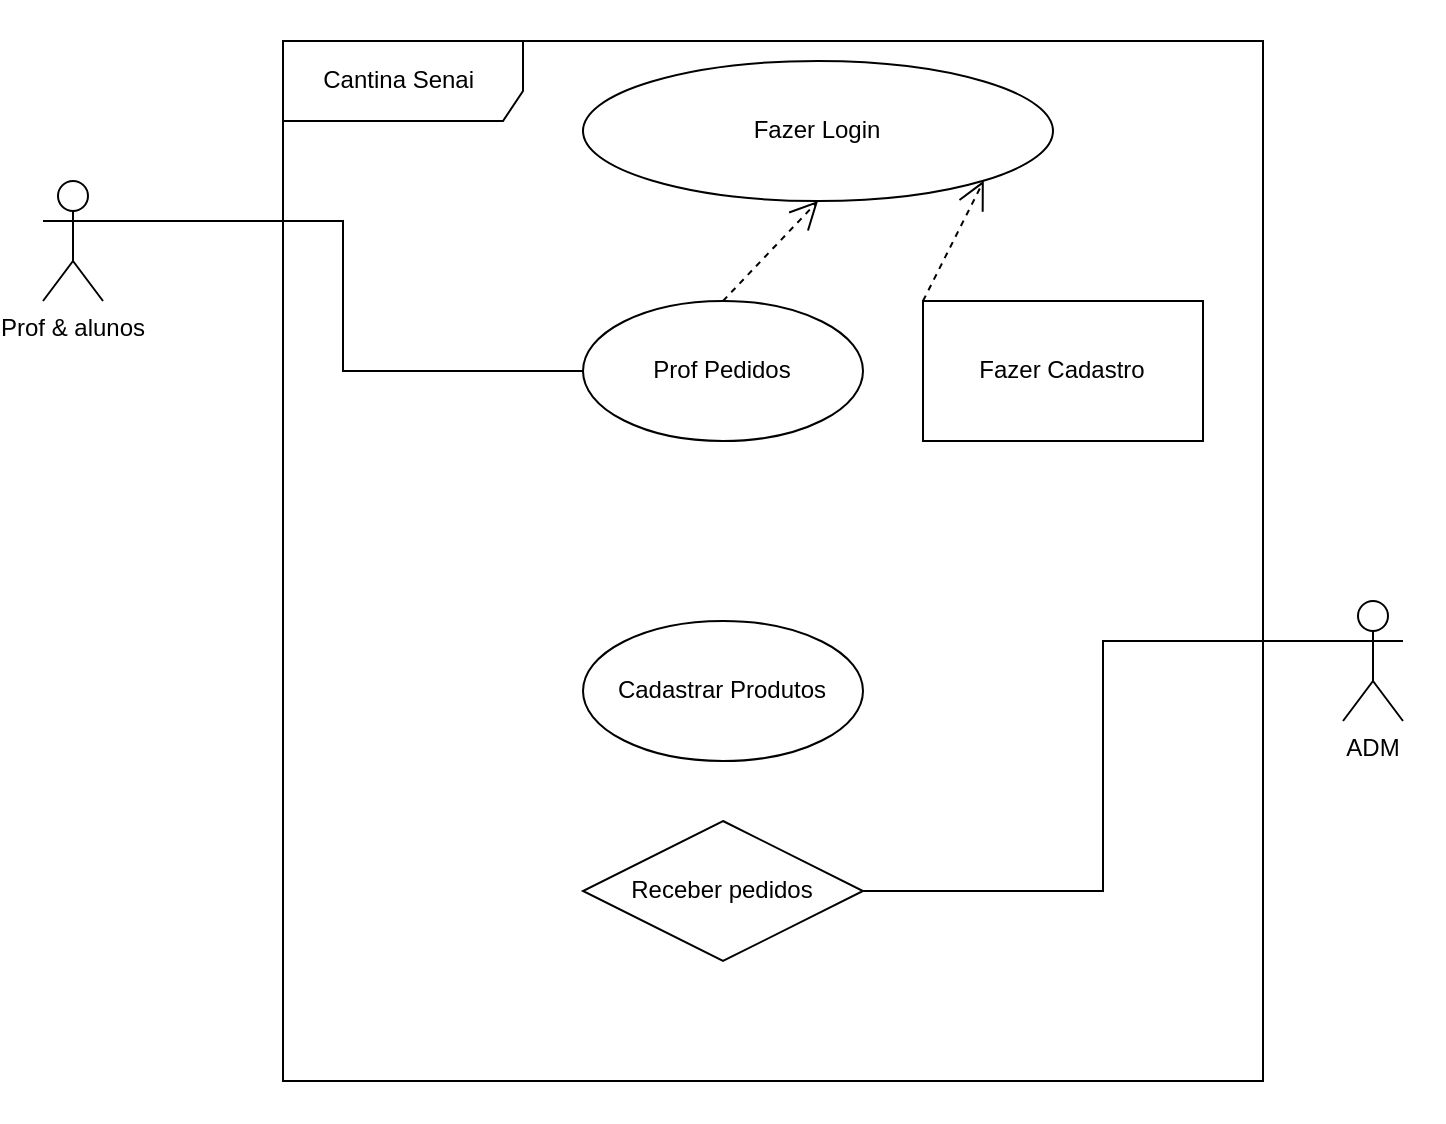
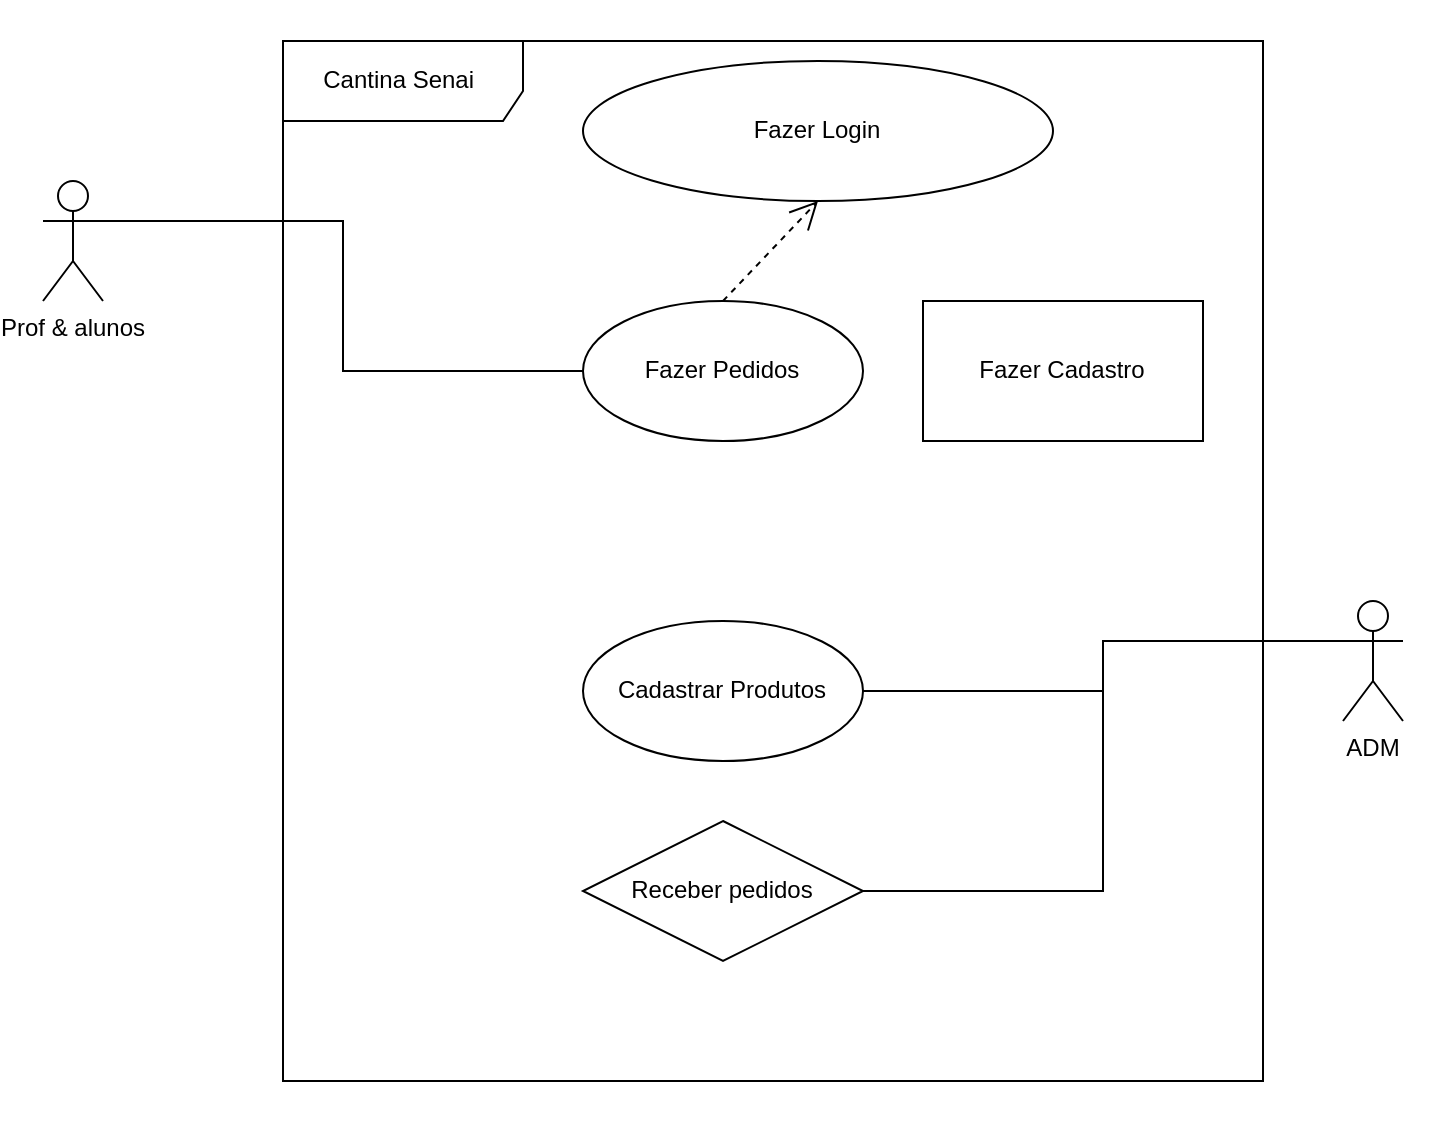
(952, 243) -> none
(723, 371) -> (723, 371)
none -> (982, 691)
